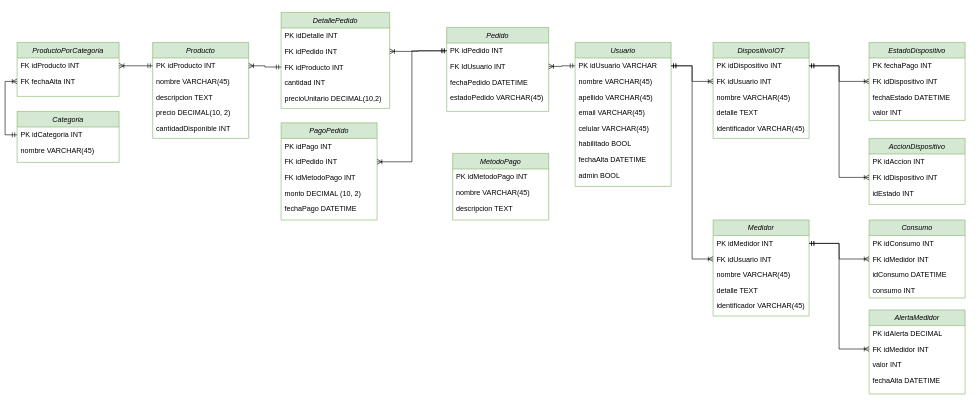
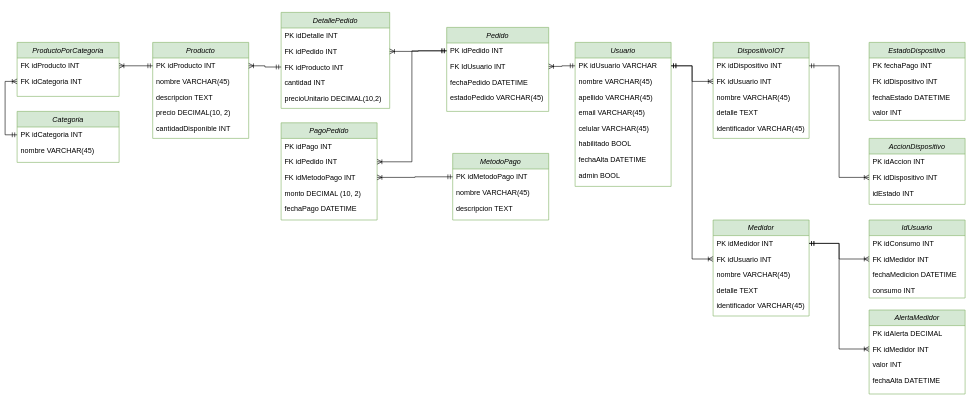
(854, 81) -> none
(50, 82) -> (53, 82)
none -> (398, 177)
(917, 228) -> (917, 228)
(907, 275) -> (914, 275)
